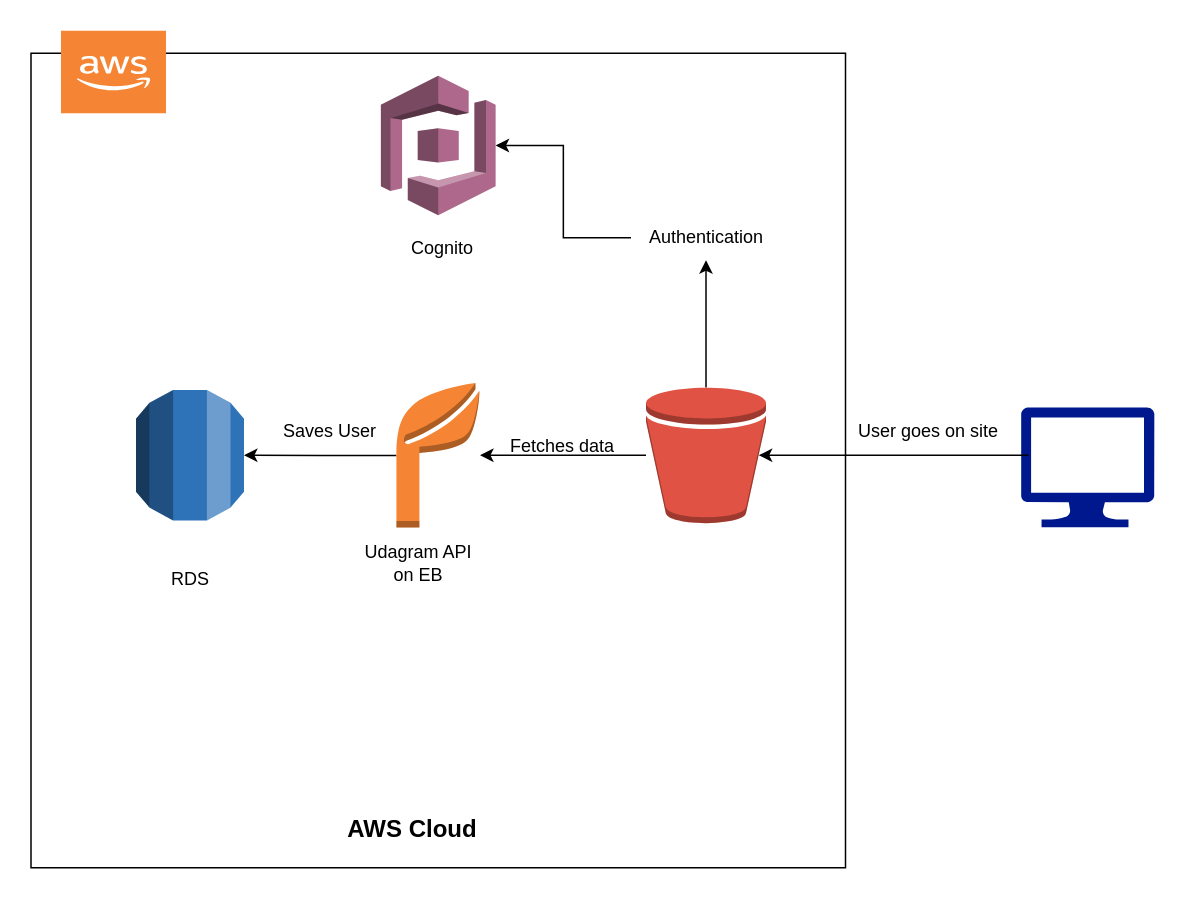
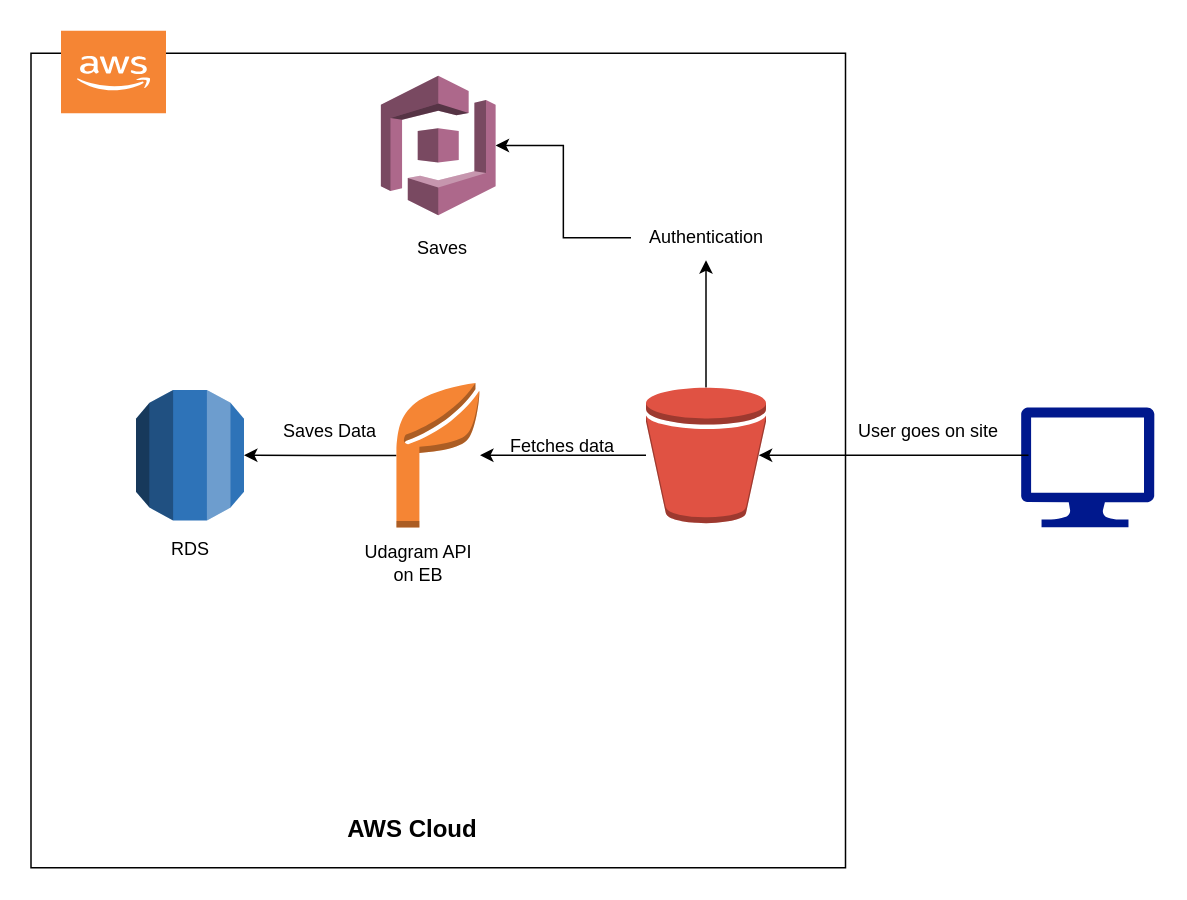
(443, 248) -> (443, 248)
(330, 431) -> (330, 431)
(190, 580) -> (190, 550)
